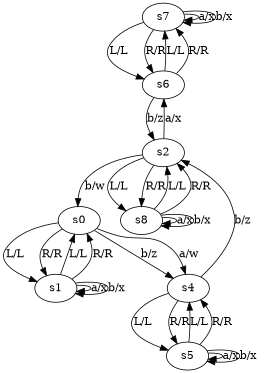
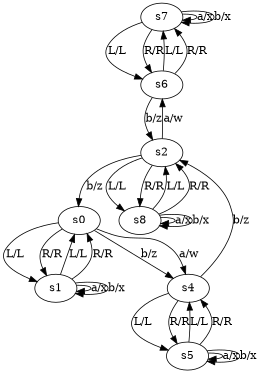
(174, 119) -> (173, 119)
(95, 187) -> (95, 187)
